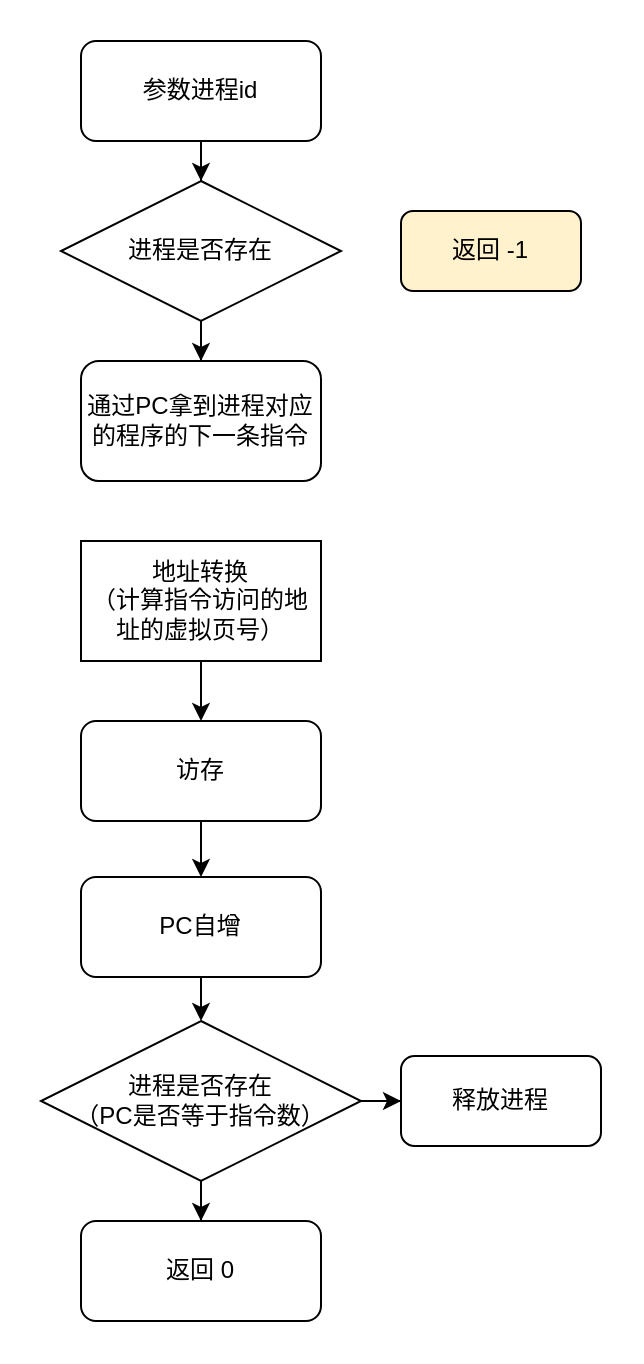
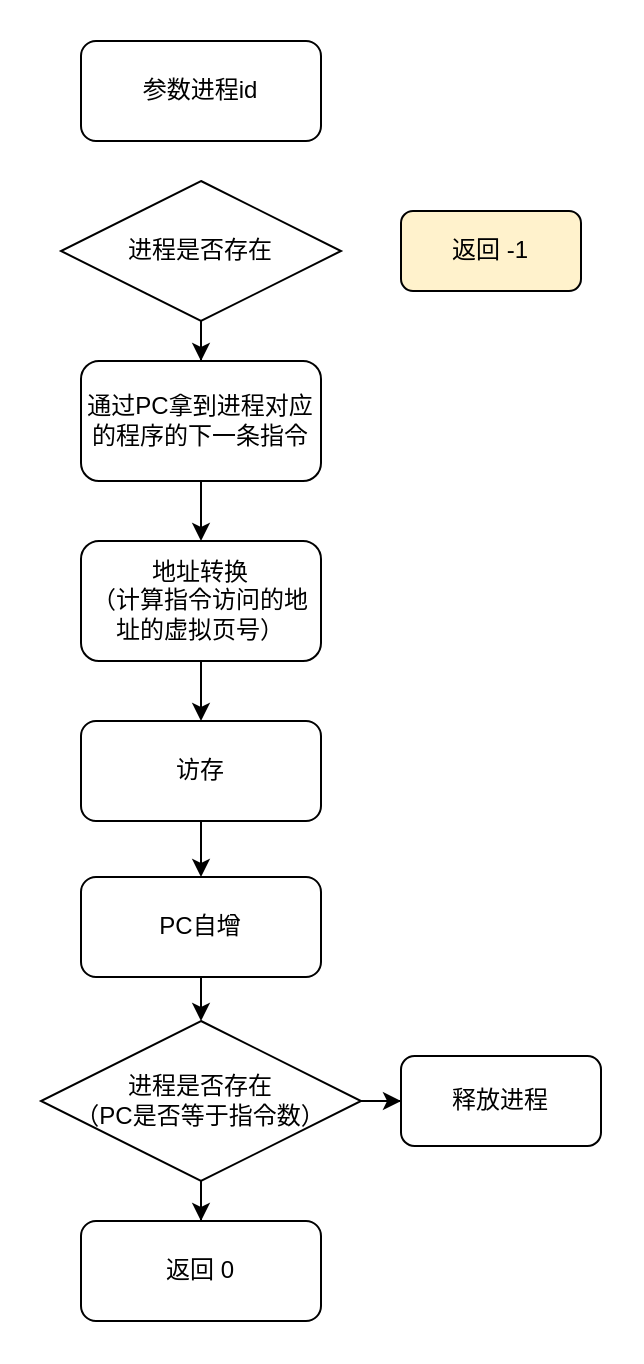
(201, 168) -> none
none -> (201, 518)
(201, 601) -> (201, 601)
